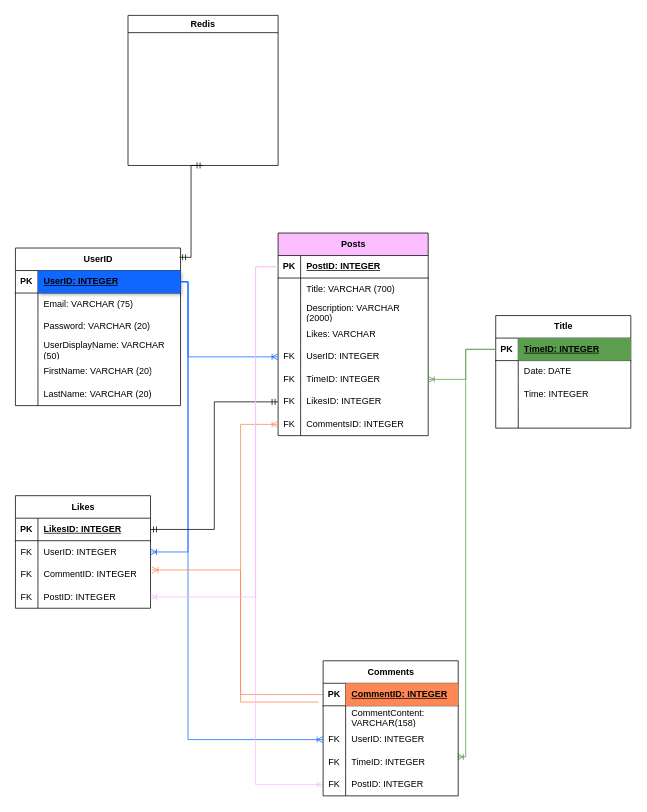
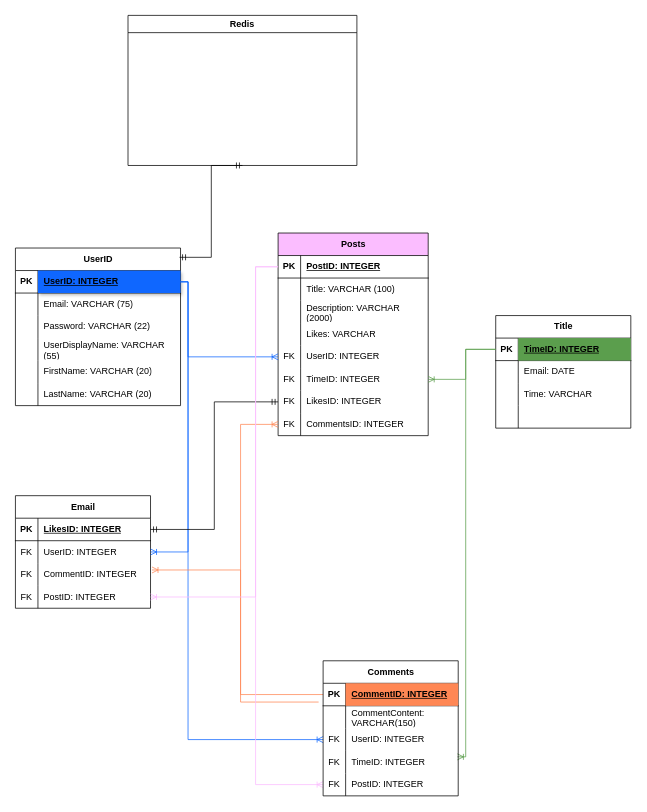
(203, 90) -> (242, 90)
(351, 289) -> (351, 289)
(96, 327) -> (96, 327)
(111, 349) -> (111, 349)
(547, 372) -> (547, 372)
(553, 394) -> (553, 394)
(83, 507) -> (83, 507)
(405, 717) -> (405, 717)
